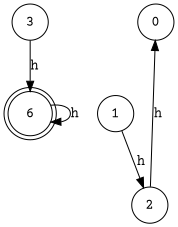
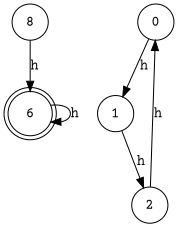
(30, 22) -> (30, 22)
none -> (138, 63)
